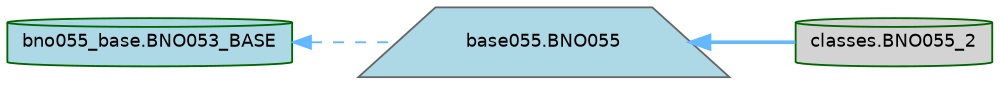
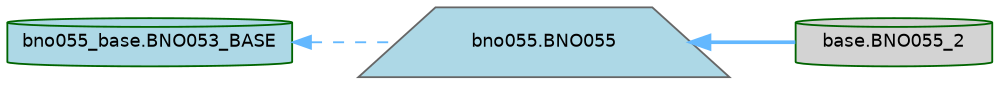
(544, 42) -> (544, 42)
(894, 42) -> (894, 42)
